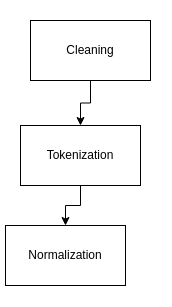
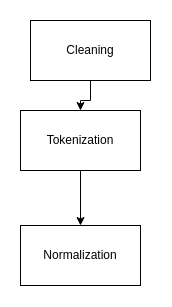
(81, 156) -> (81, 141)
(66, 256) -> (81, 256)
